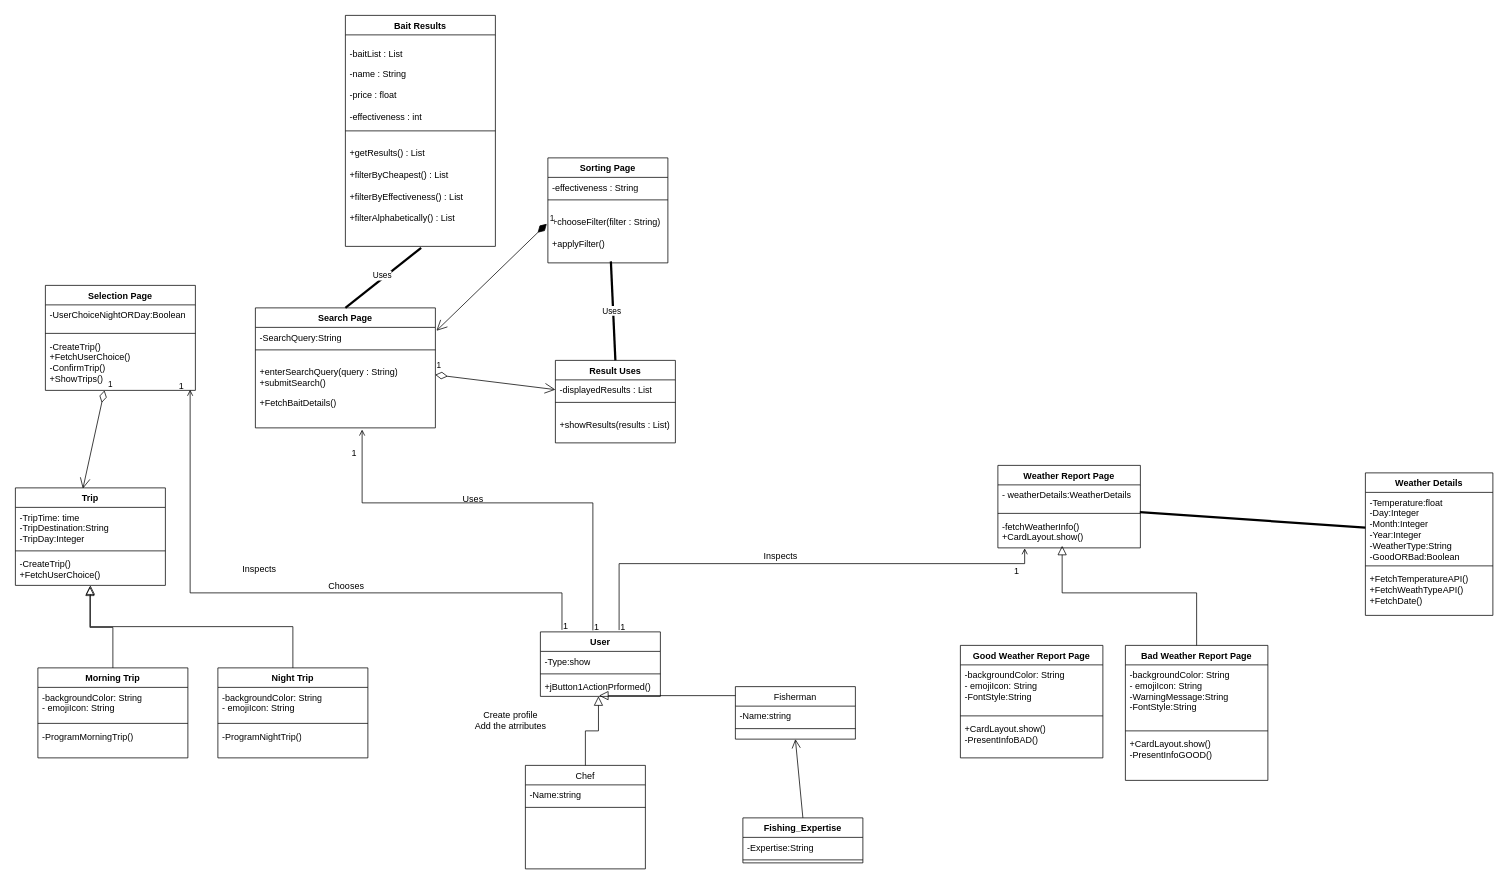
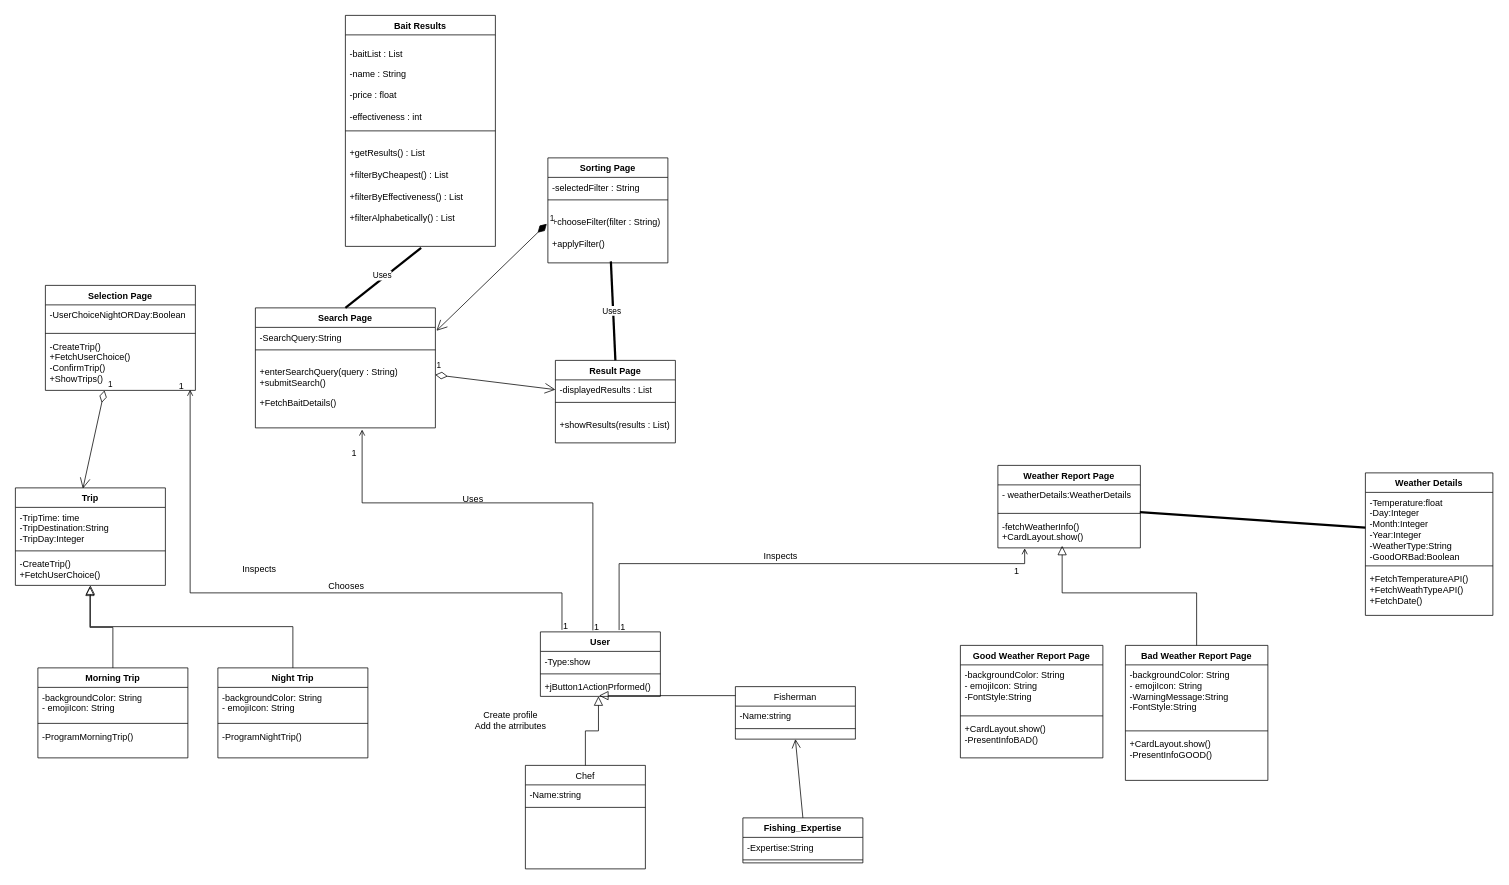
(604, 188) -> (605, 188)
(615, 371) -> (615, 371)
